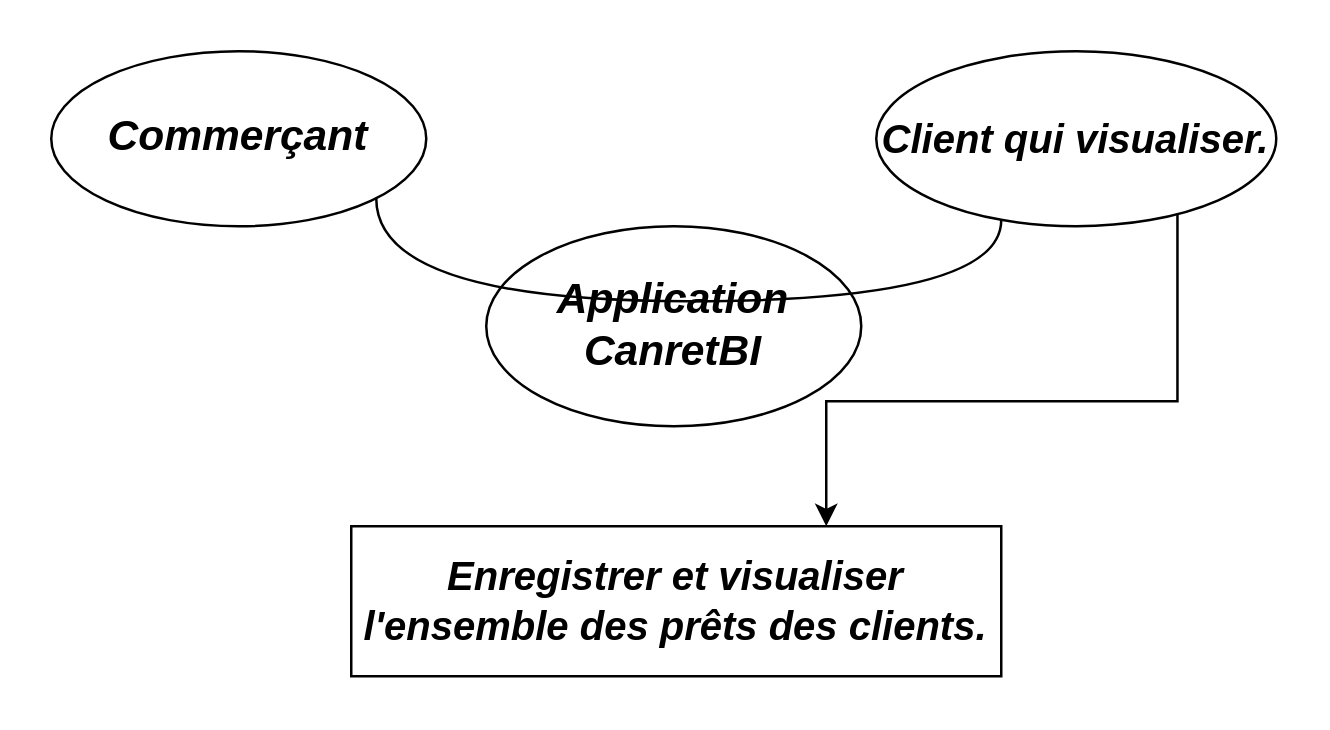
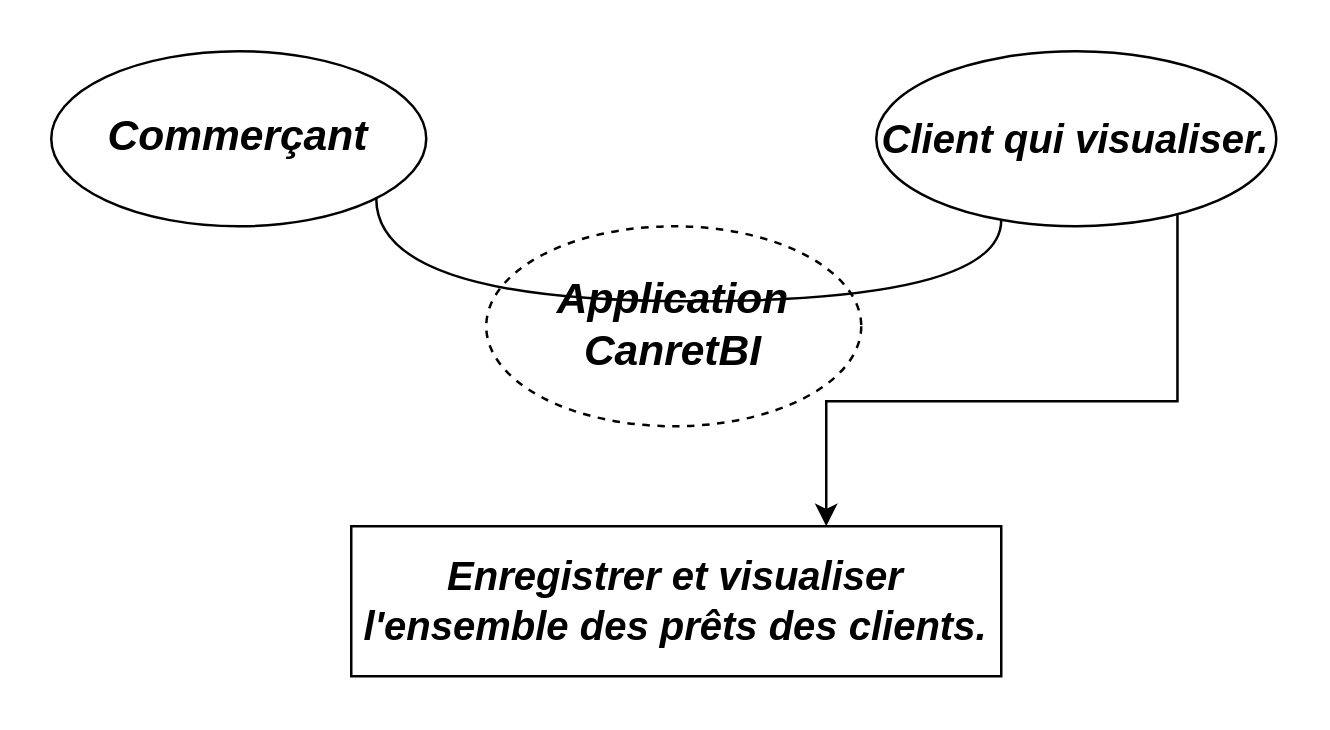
(674, 326) -> (674, 326)
